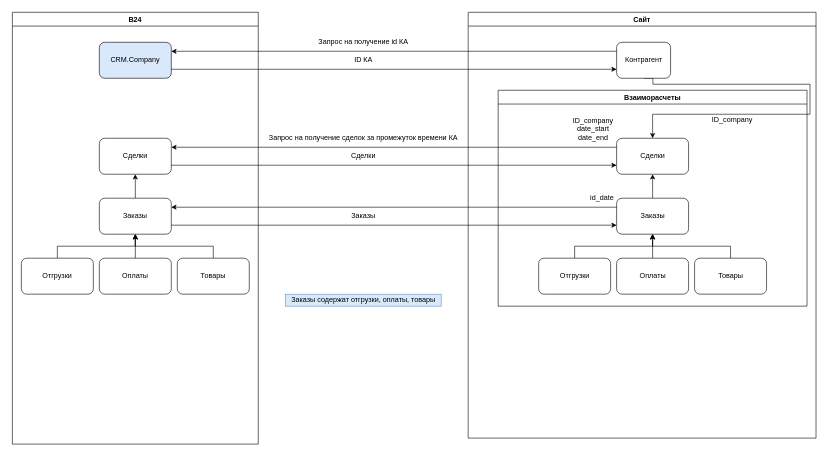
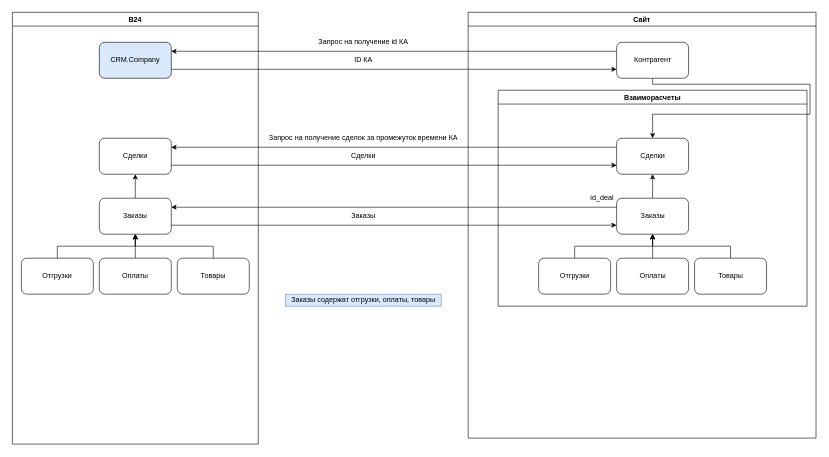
(644, 60) -> (653, 60)
(732, 120) -> none
(593, 129) -> none
(602, 198) -> (602, 198)
